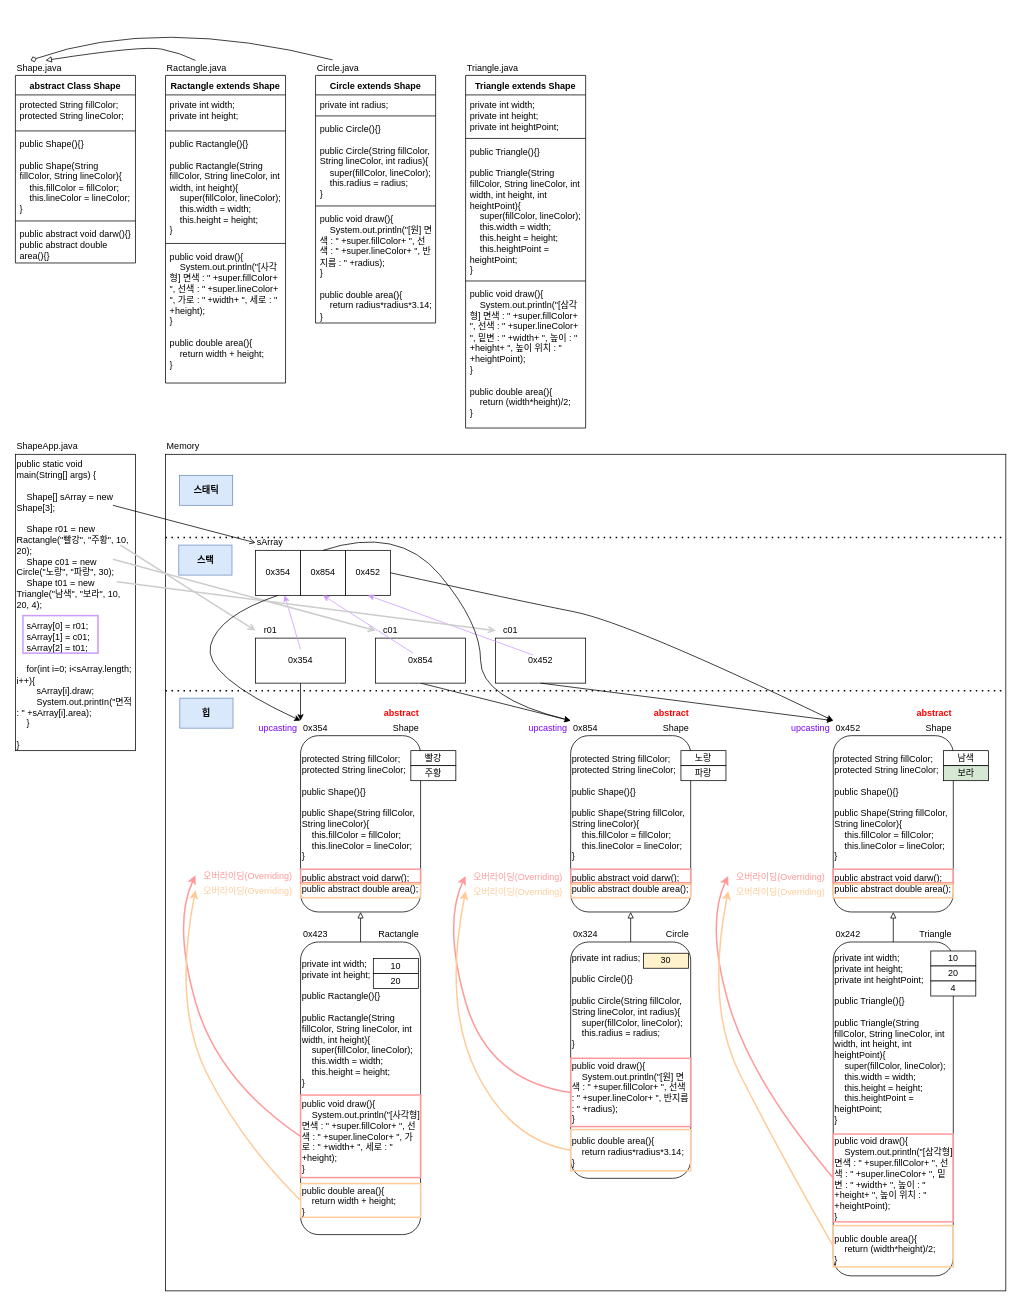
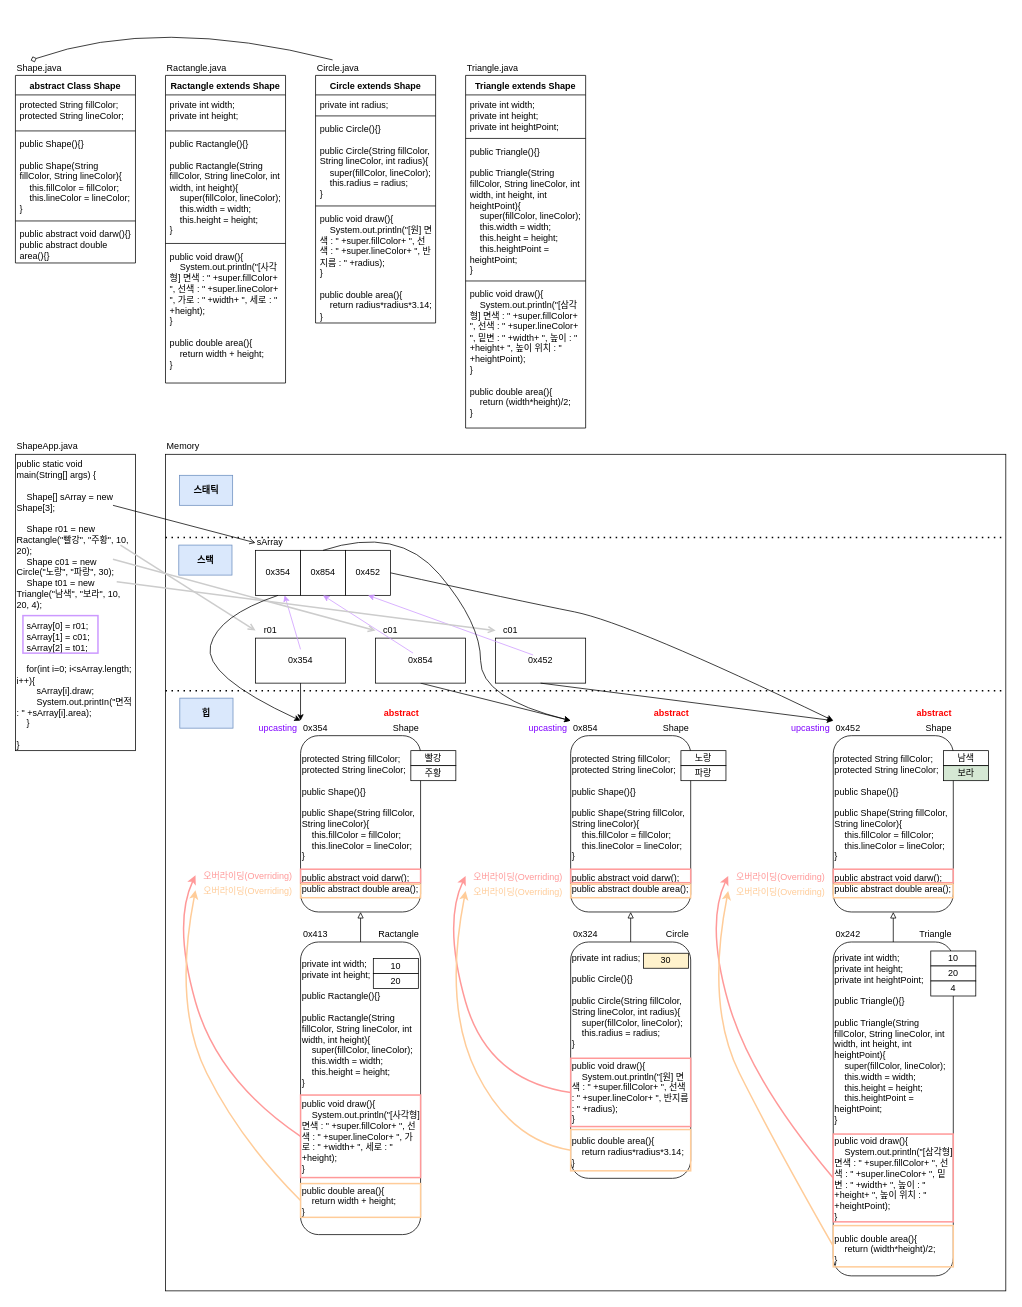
(121, 50) -> none
(315, 934) -> (315, 934)
